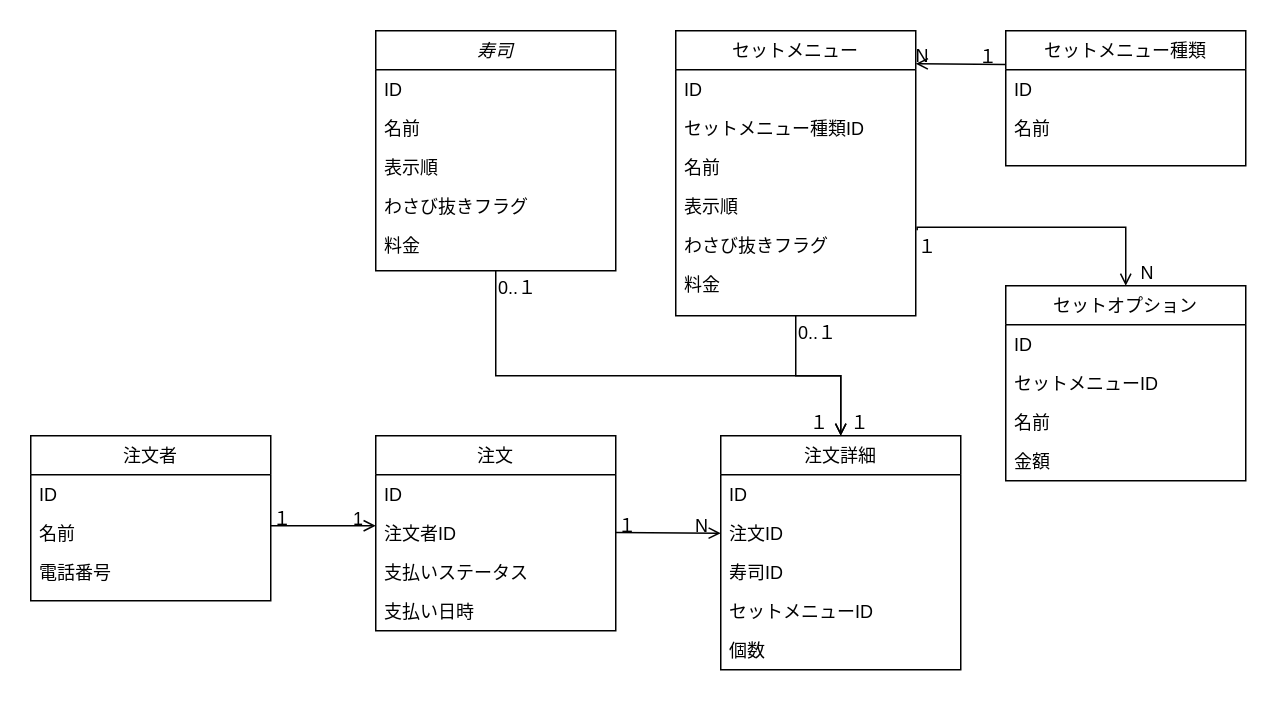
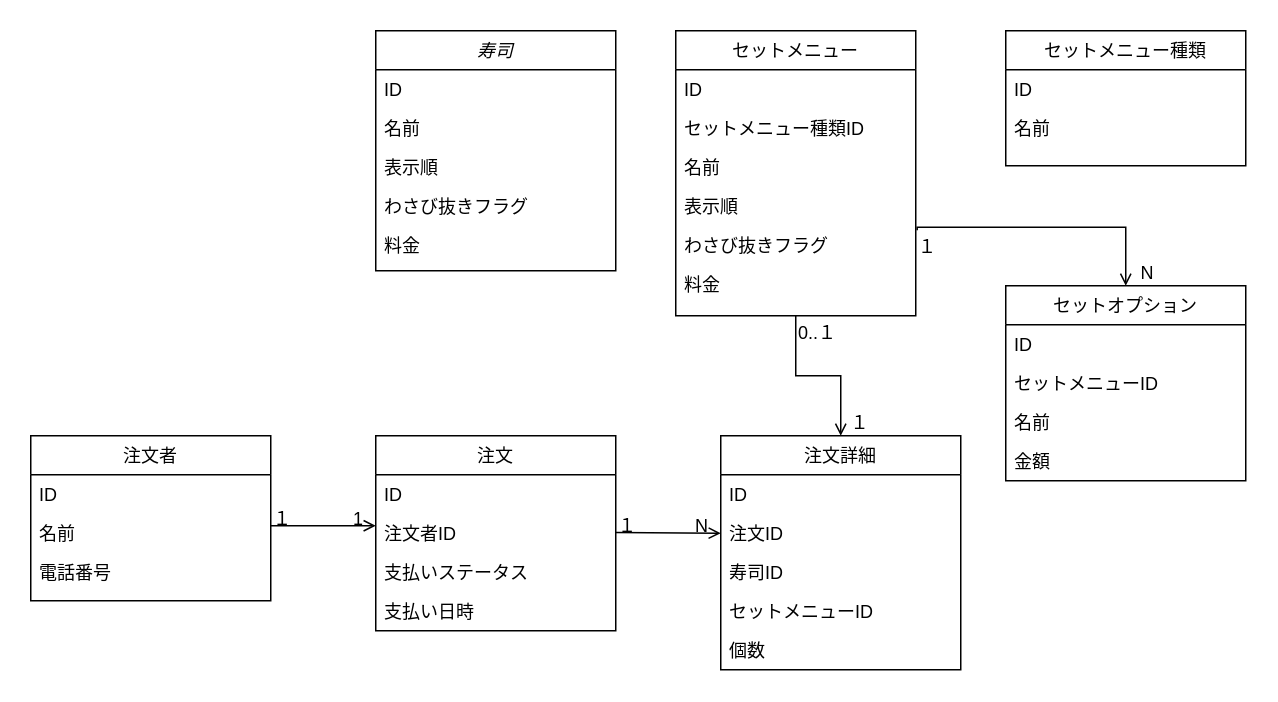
(962, 64) -> none
(593, 376) -> none
